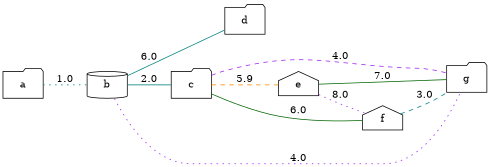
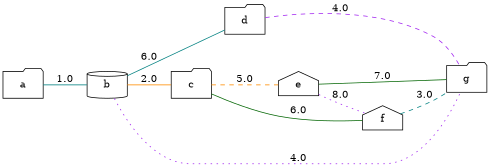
(328, 61) -> (370, 17)
(245, 79) -> (245, 79)
(65, 85) -> (65, 85)
(149, 85) -> (149, 85)
